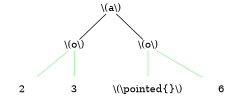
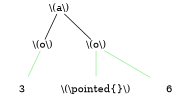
(22, 90) -> none
